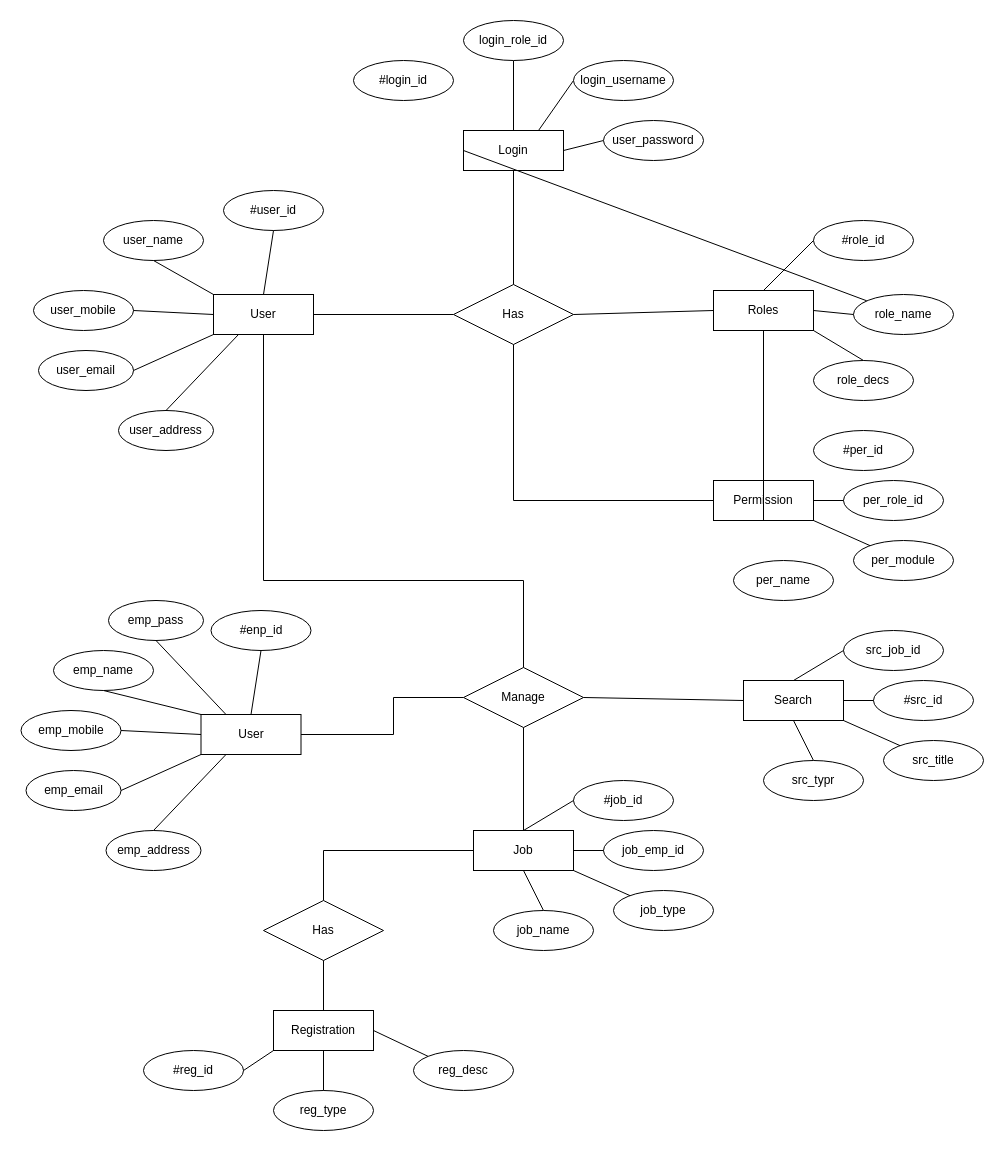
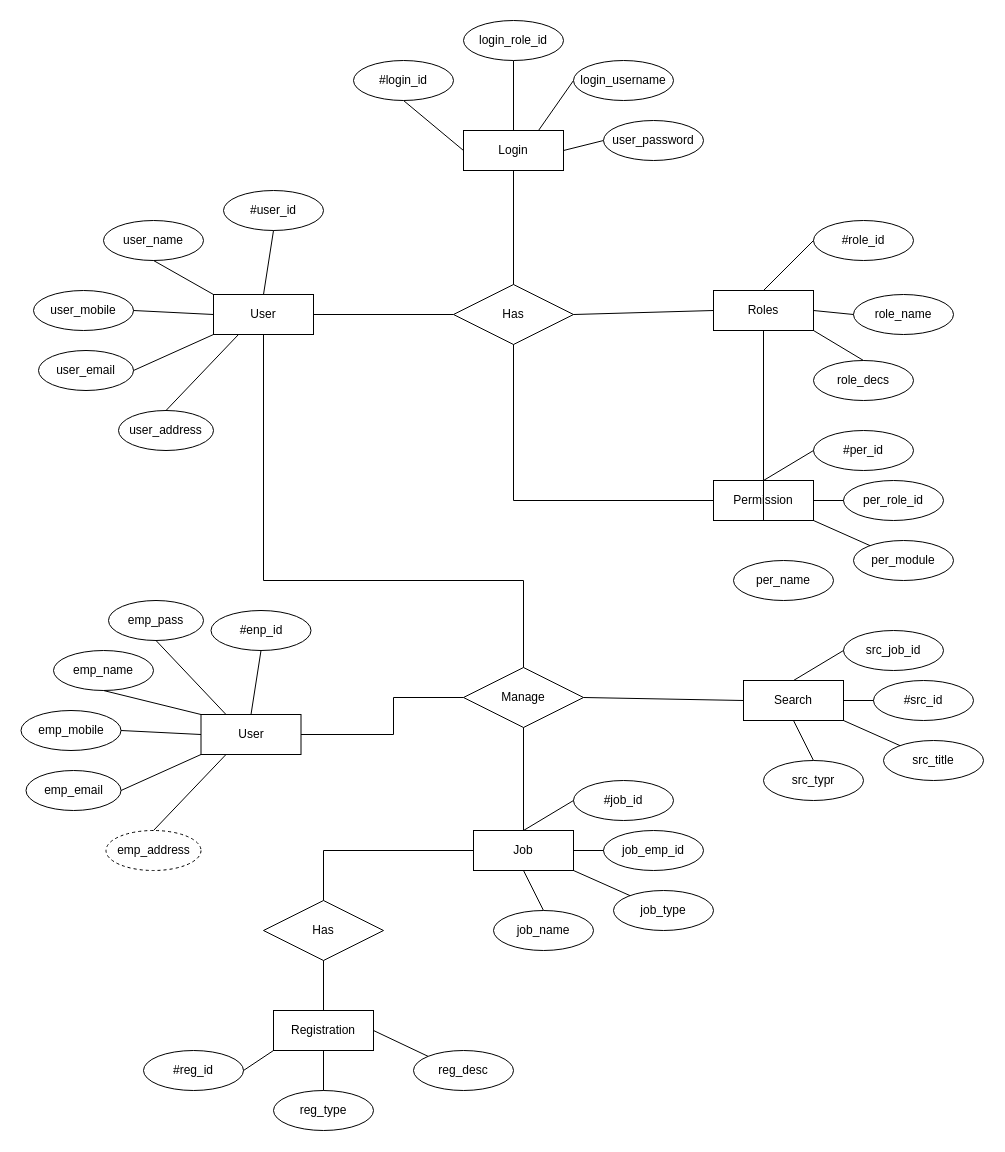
(665, 226) -> (434, 126)
none -> (789, 465)
(154, 851) -> (154, 851)
